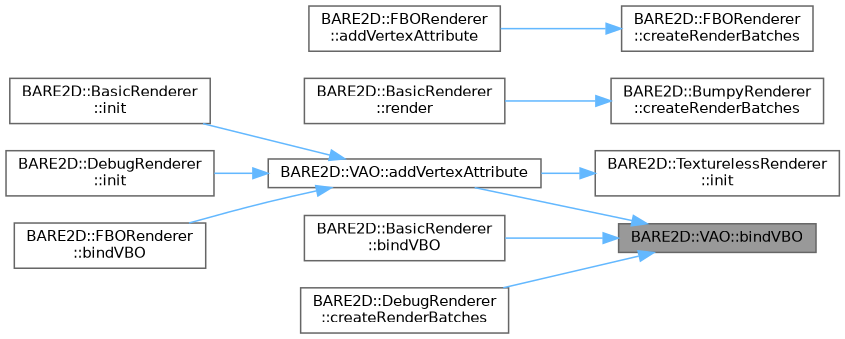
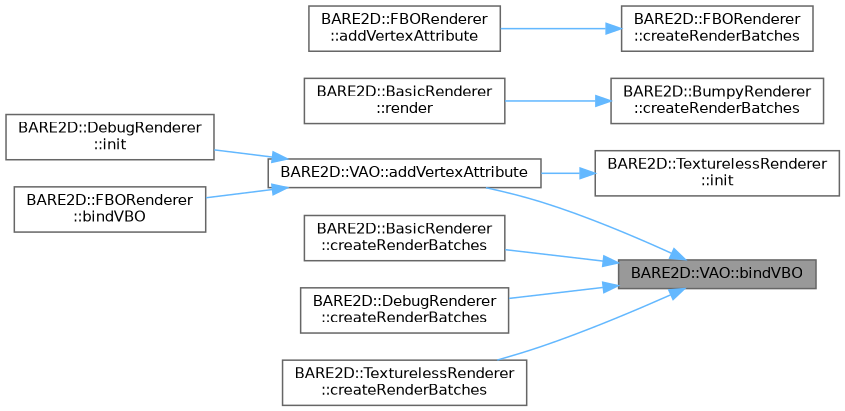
(110, 101) -> none
(405, 238) -> (405, 238)
none -> (405, 383)
